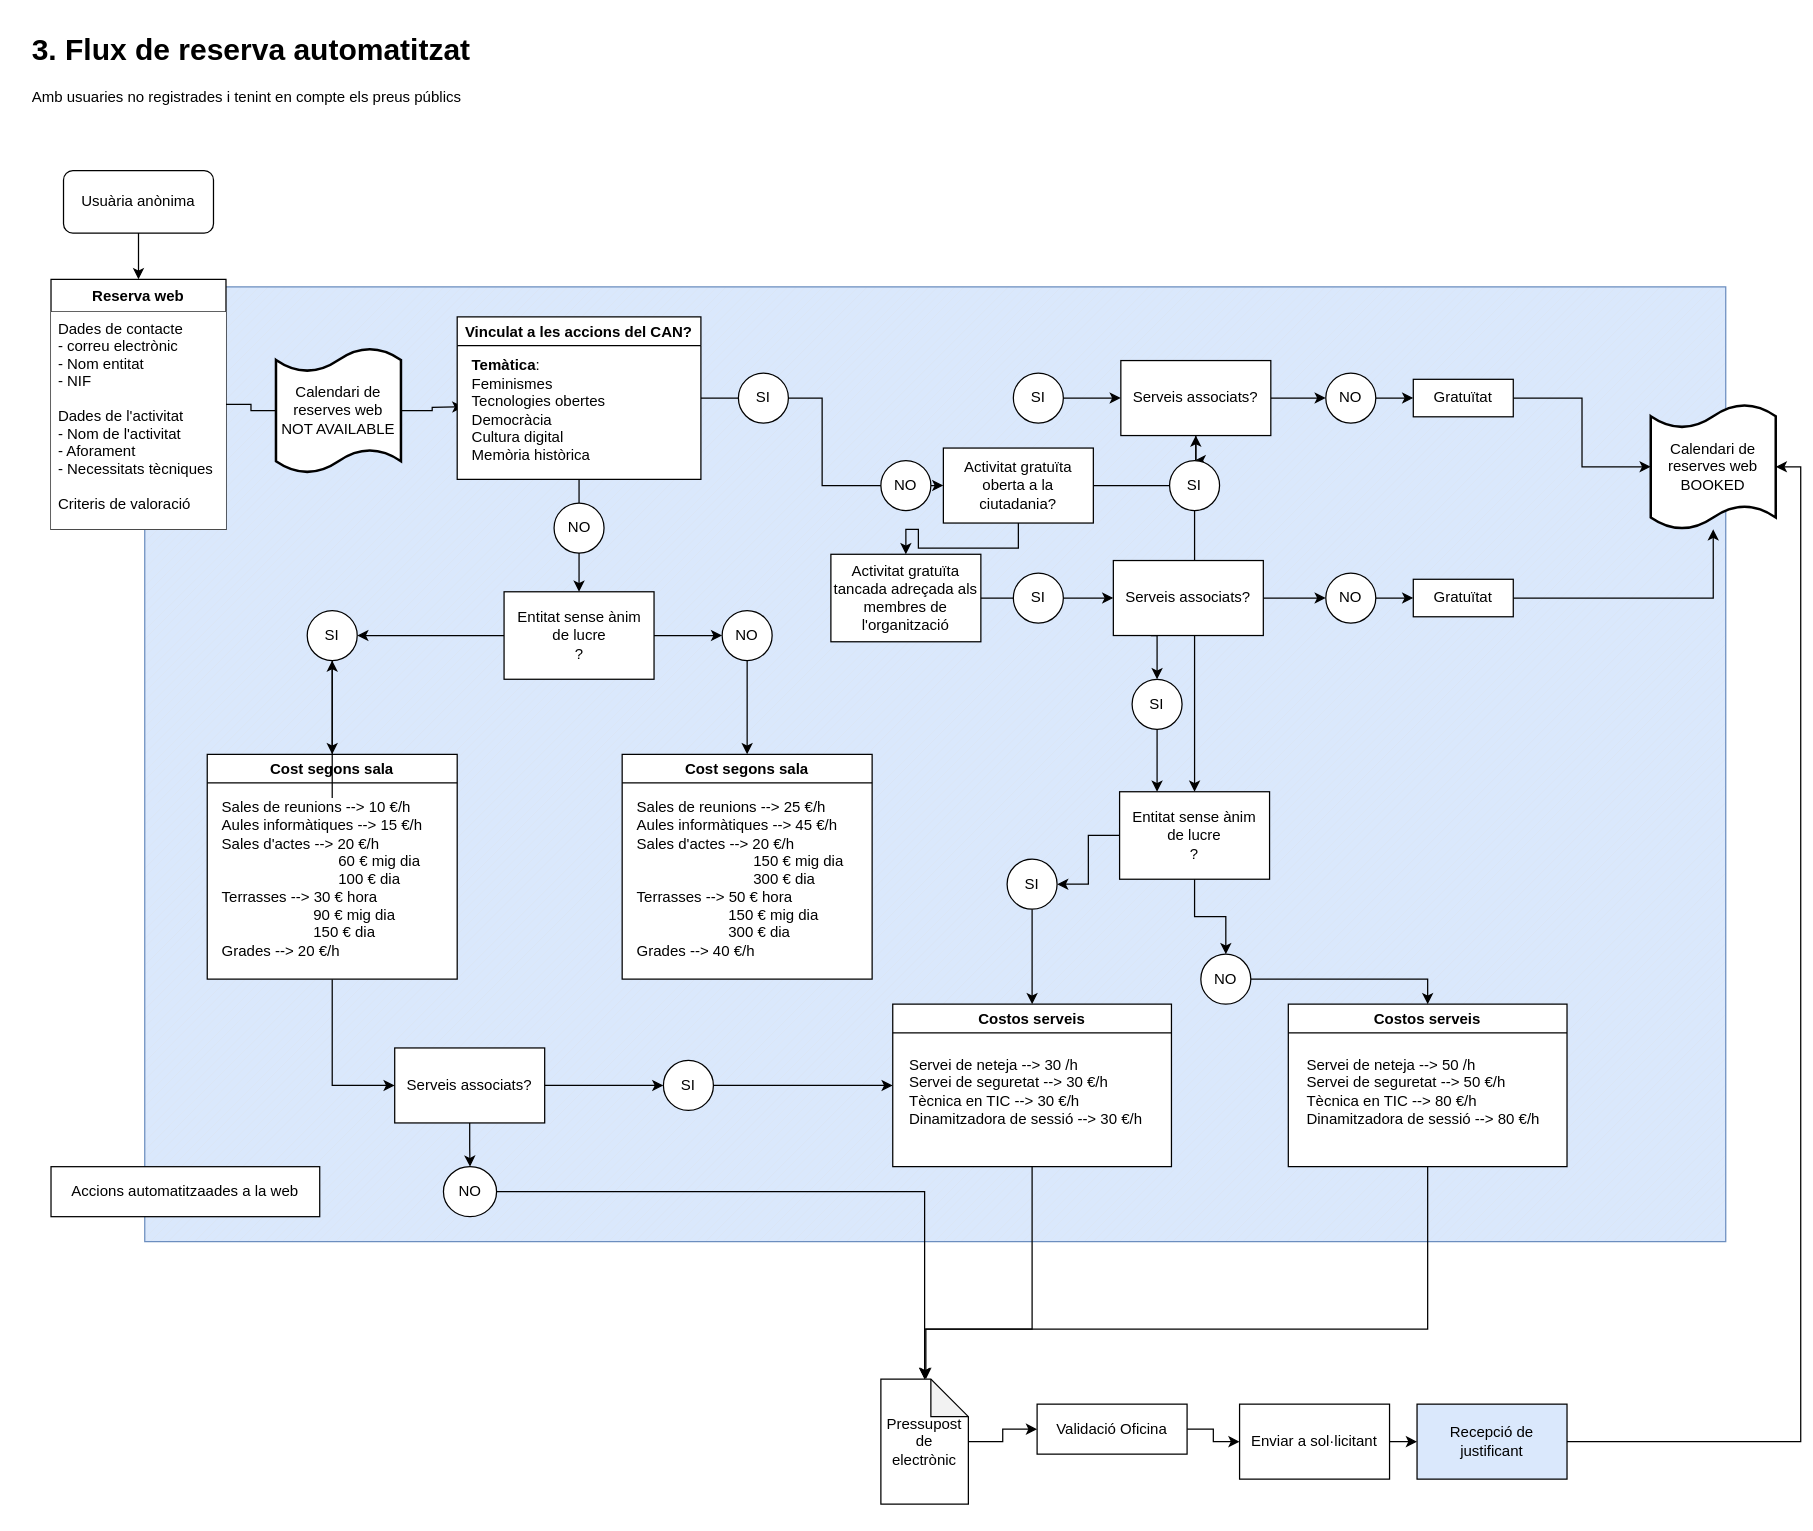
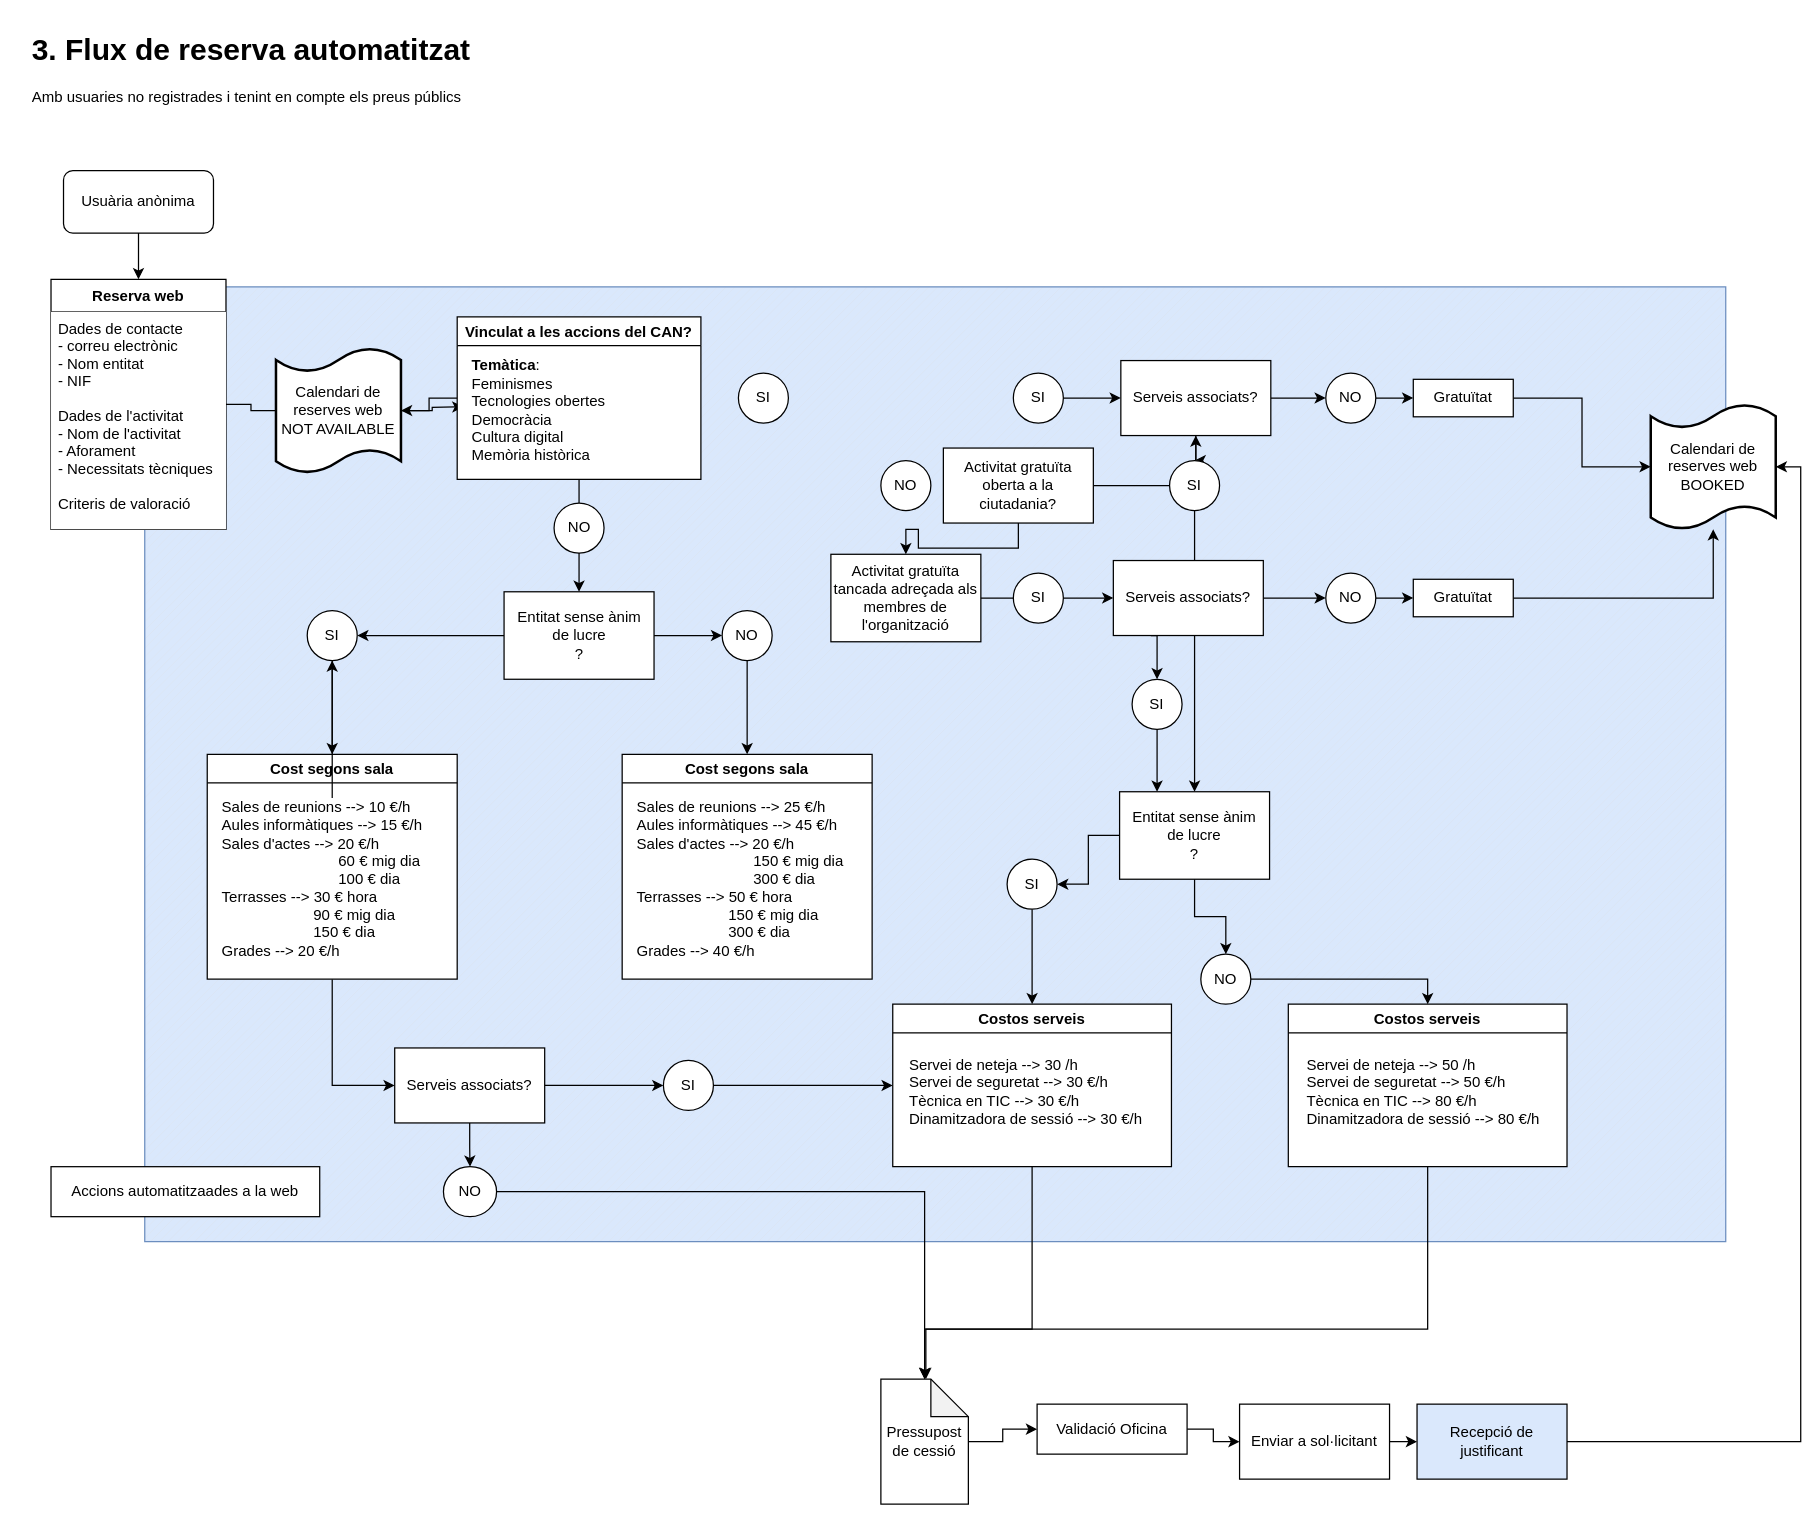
(820, 398) -> (452, 398)
(924, 1442) -> (924, 1442)
